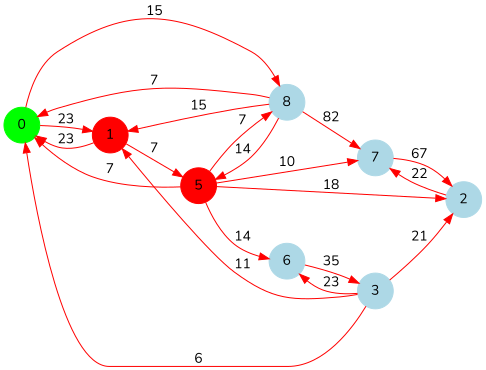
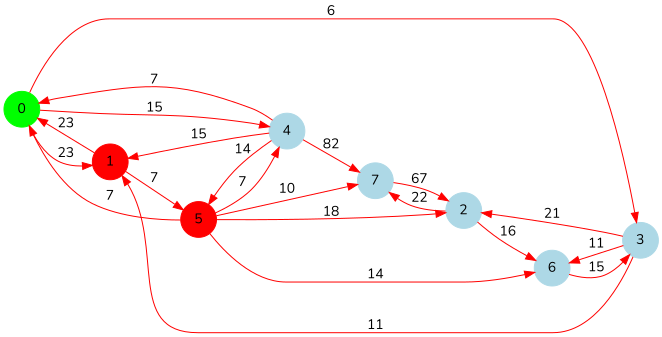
(287, 102) -> (287, 131)
none -> (501, 240)
(331, 262) -> (596, 268)
(331, 283) -> (596, 244)
(131, 366) -> (383, 19)
